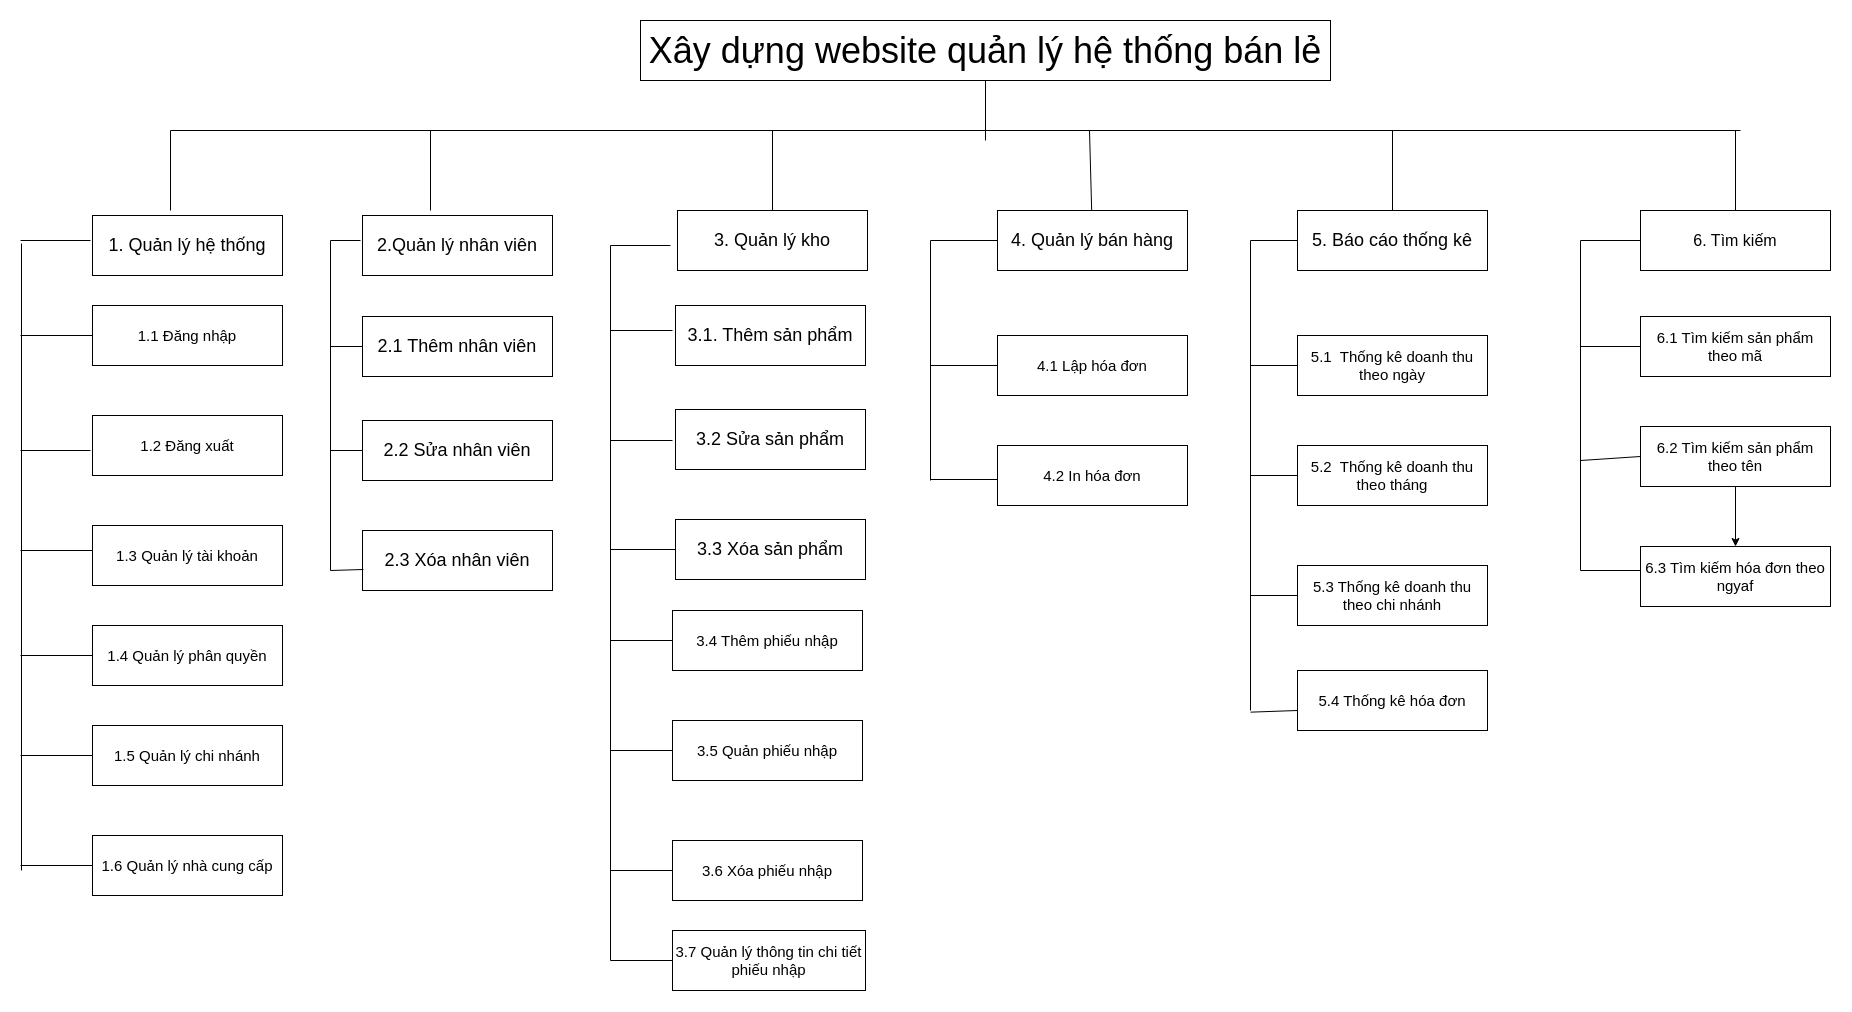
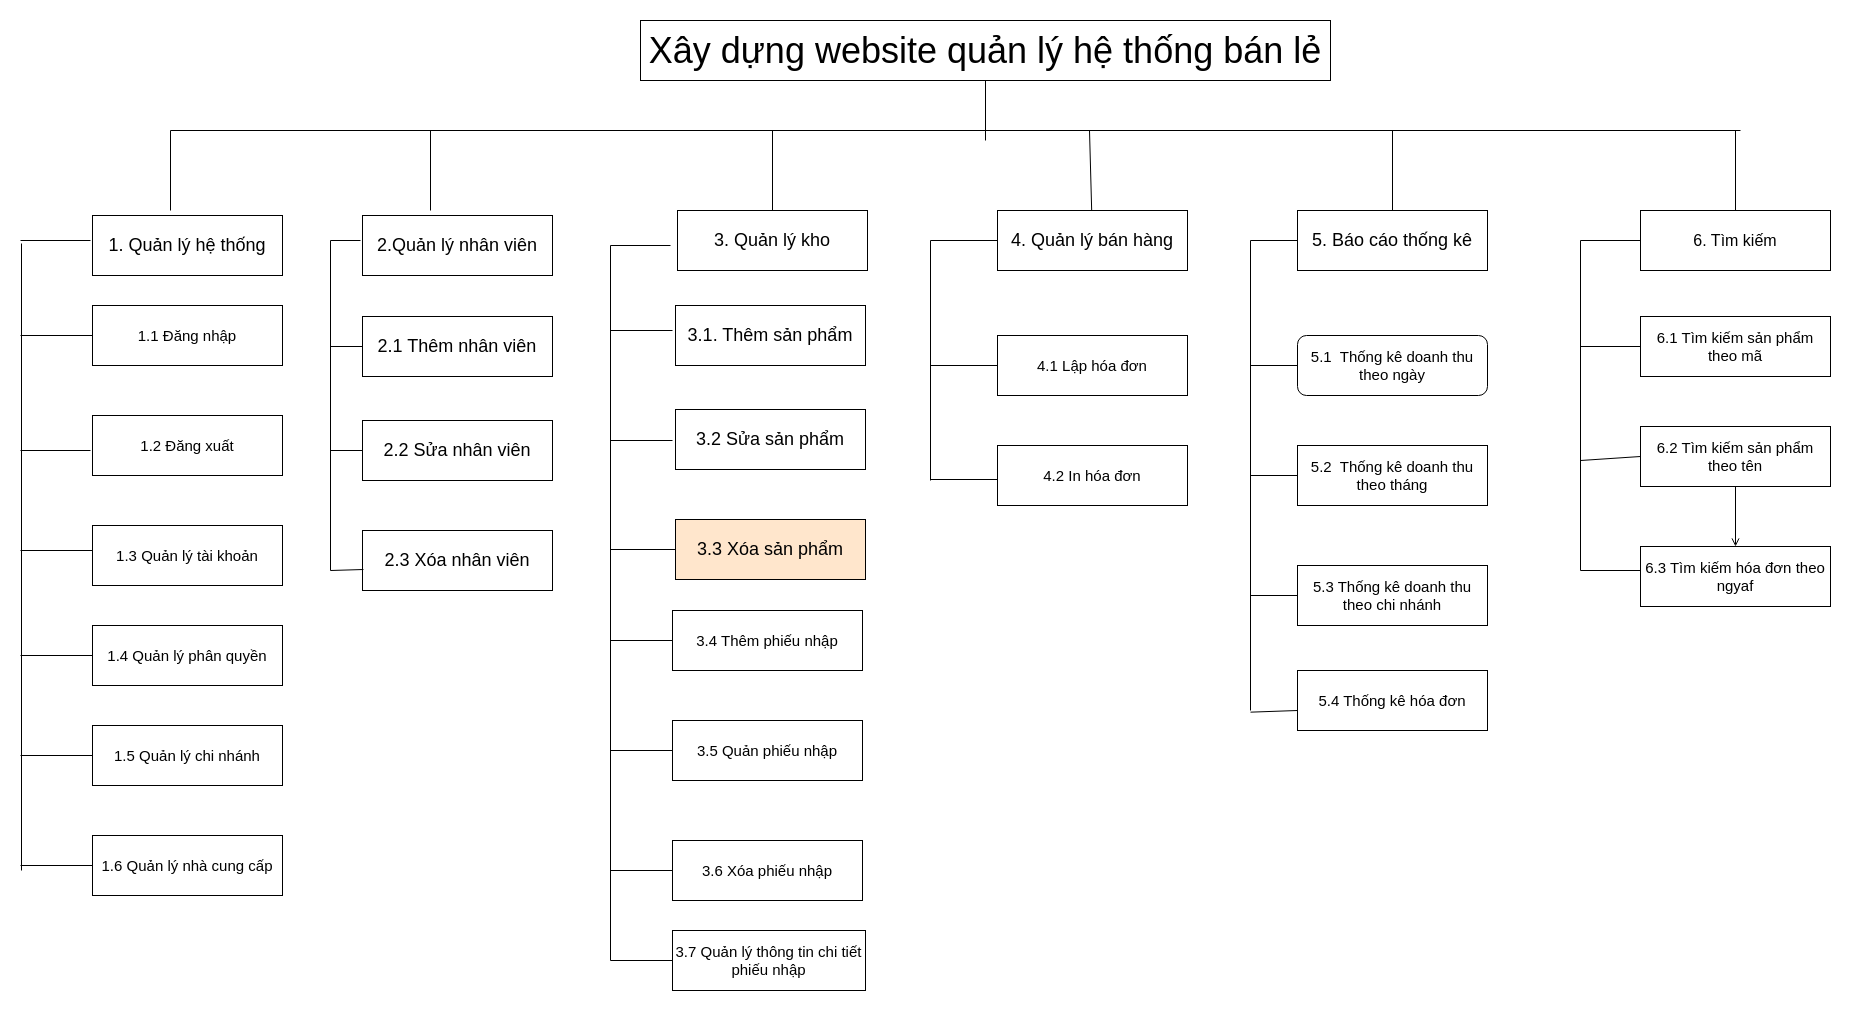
(1393, 366) -> (1393, 366)
(1736, 538) -> (1736, 539)
(771, 550) -> (771, 550)
